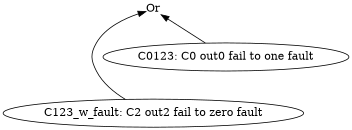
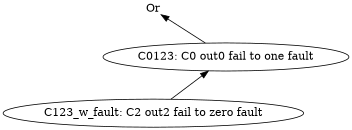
(93, 51) -> (186, 88)
